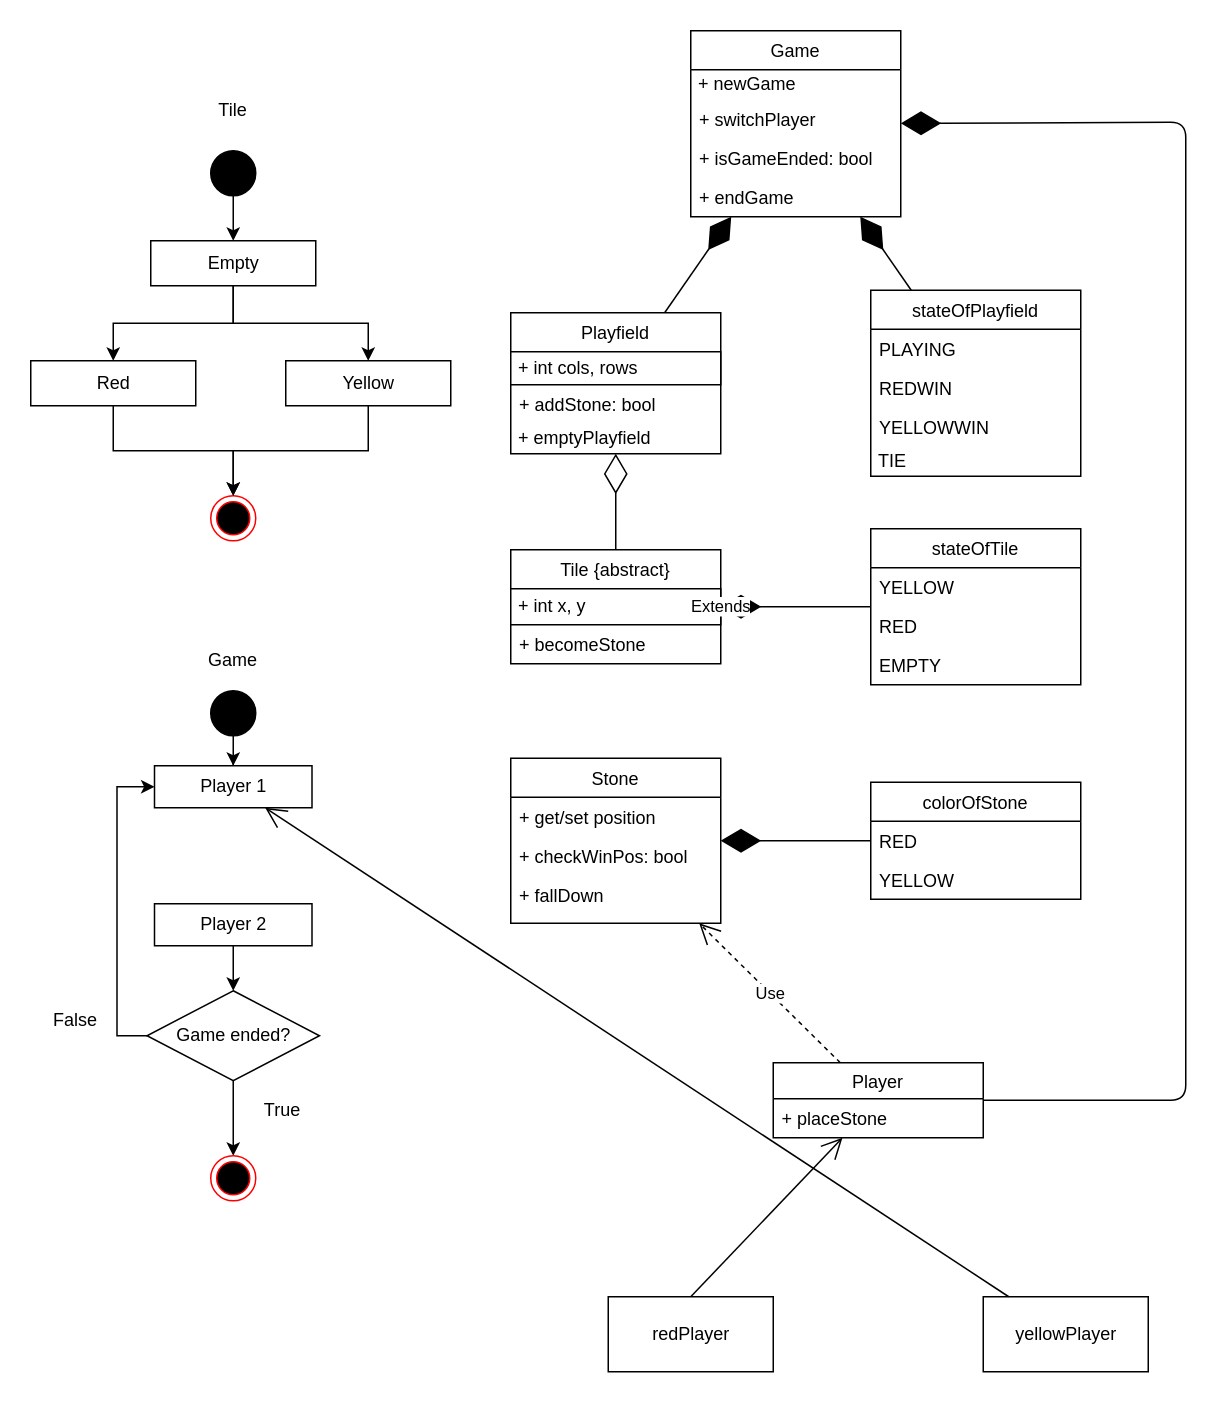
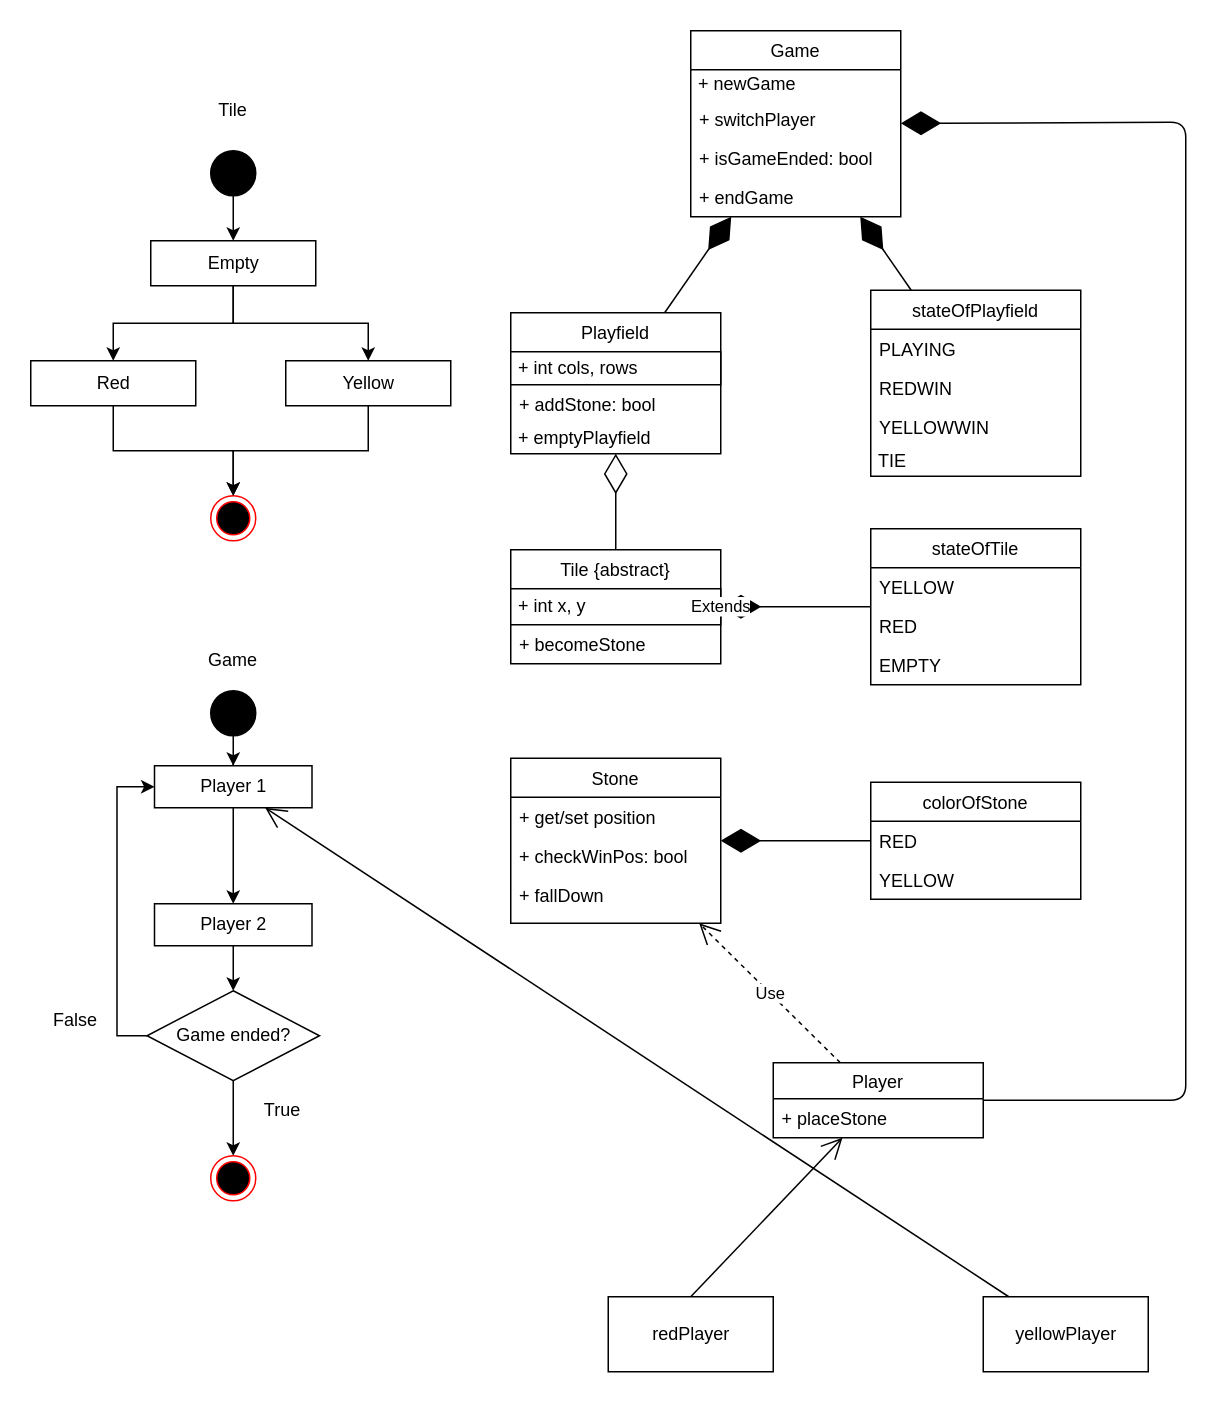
none -> (233, 851)
